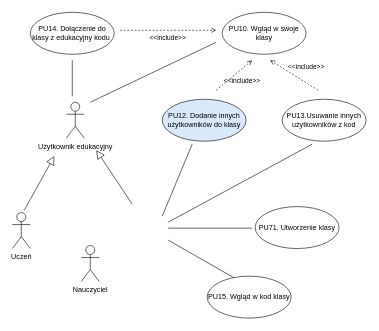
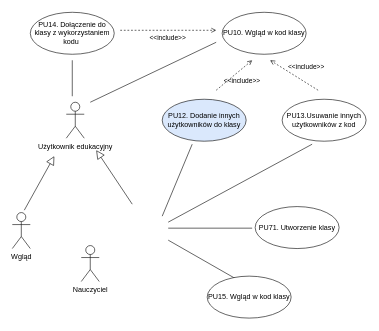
(72, 33) -> (72, 33)
(264, 33) -> (264, 33)
(22, 257) -> (22, 257)
